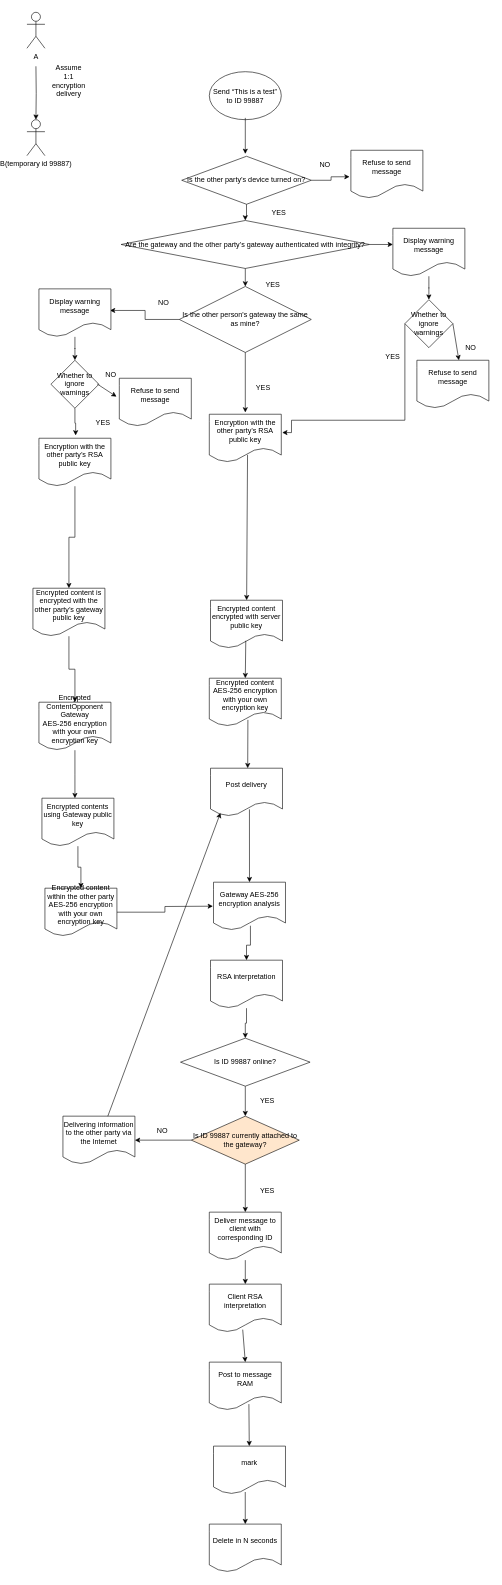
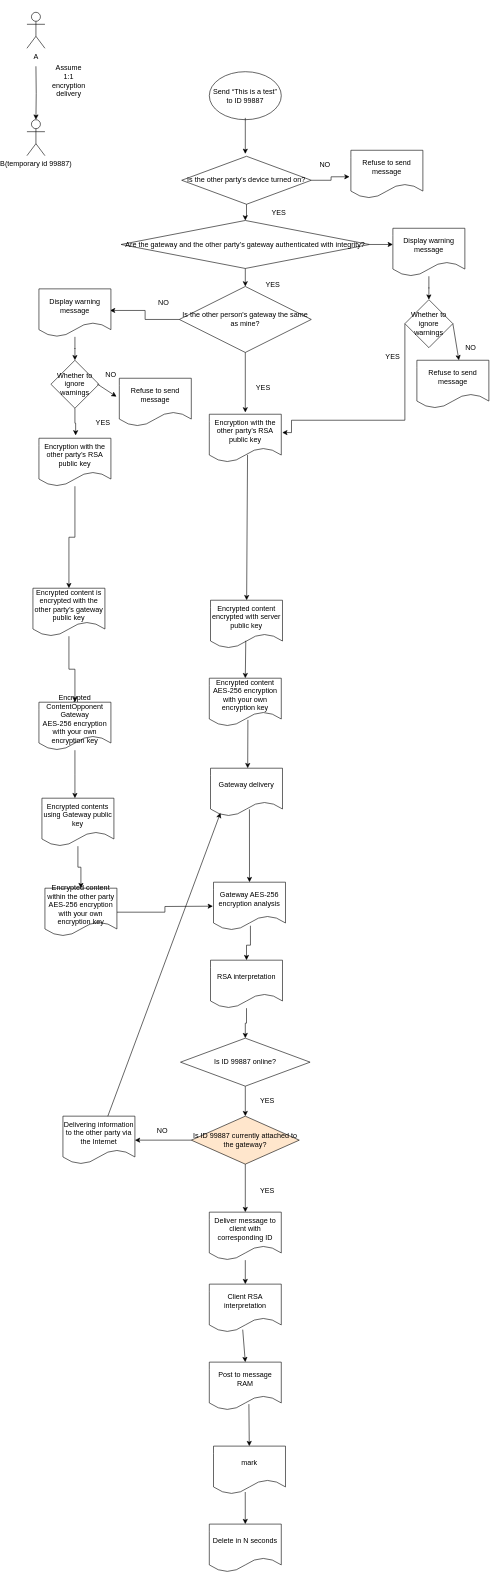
(246, 785) -> (246, 785)
